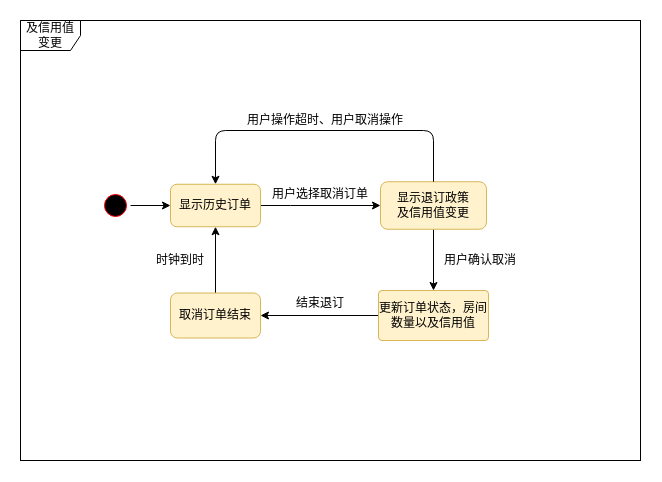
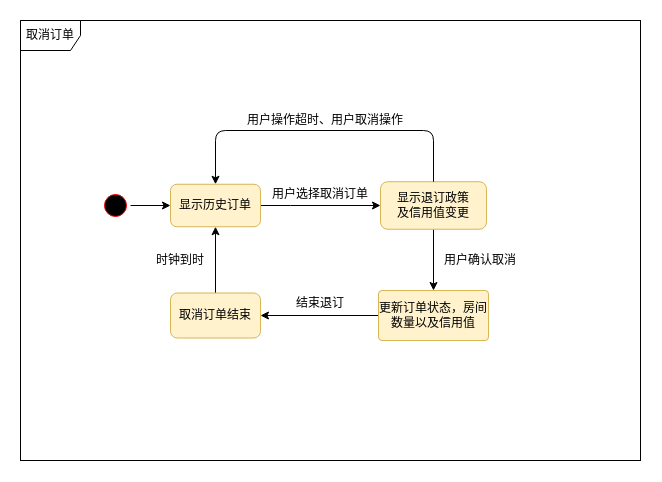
(51, 36) -> (51, 36)
